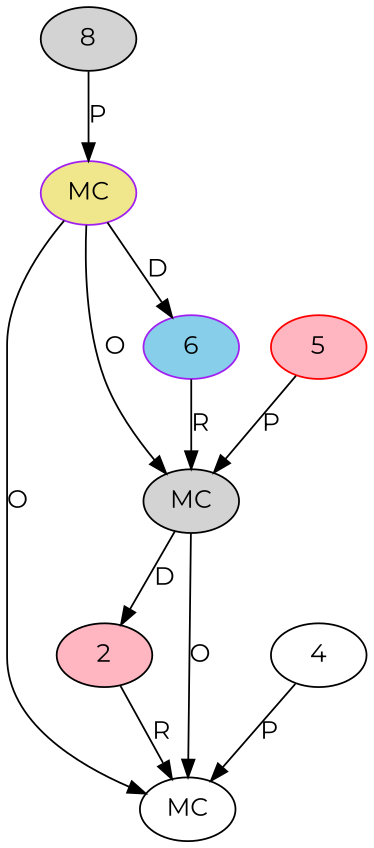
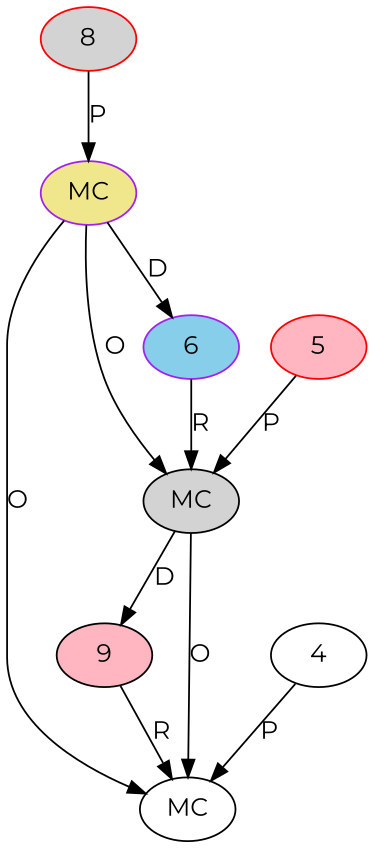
(89, 39) -> (89, 39)
(104, 655) -> (104, 655)
